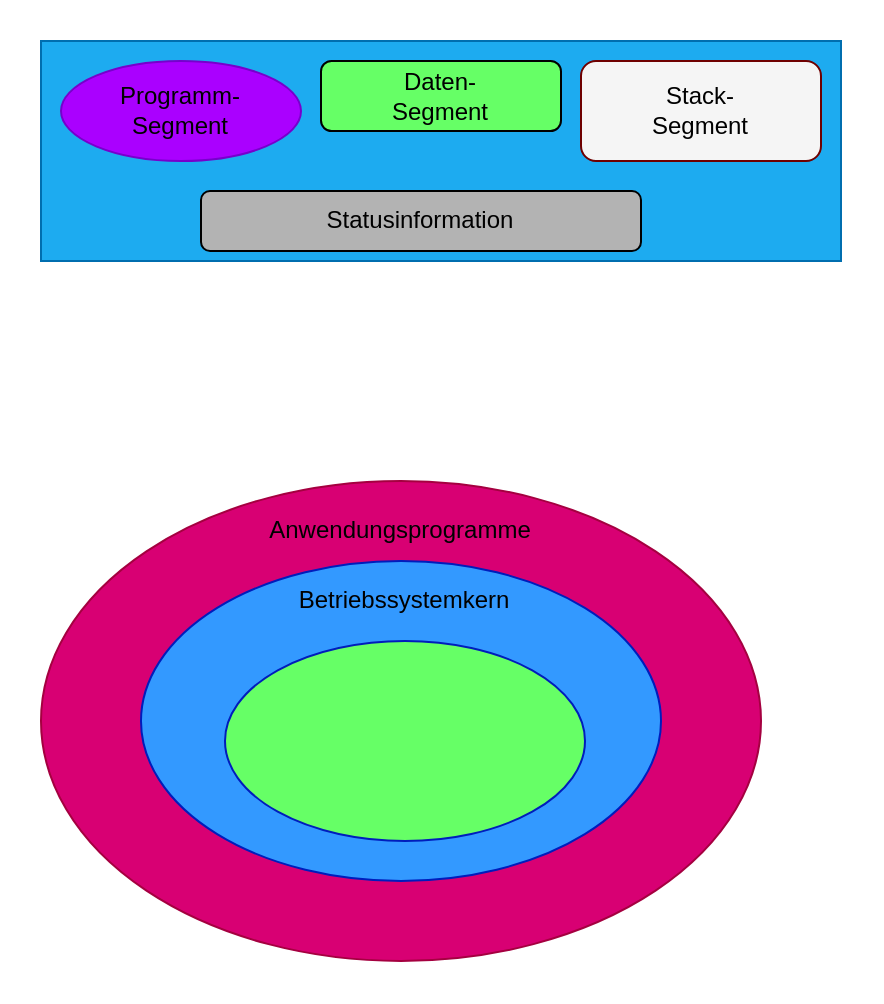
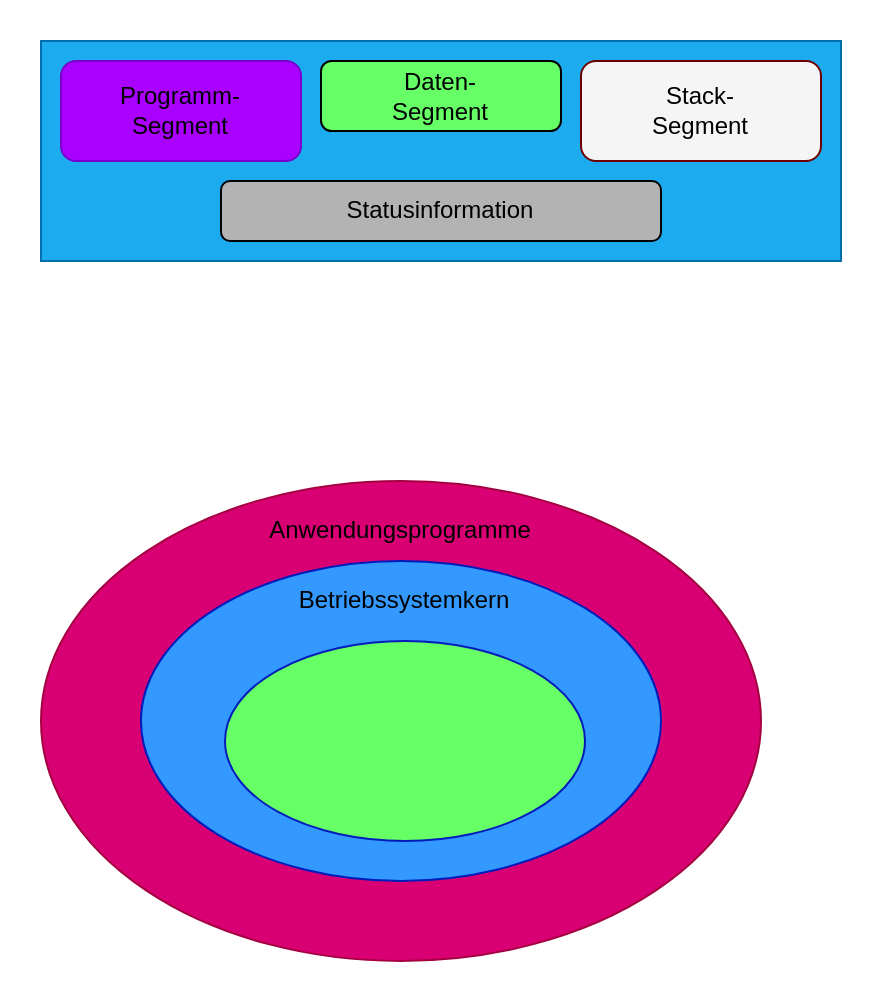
(181, 111) -> (181, 111)
(421, 221) -> (441, 211)
